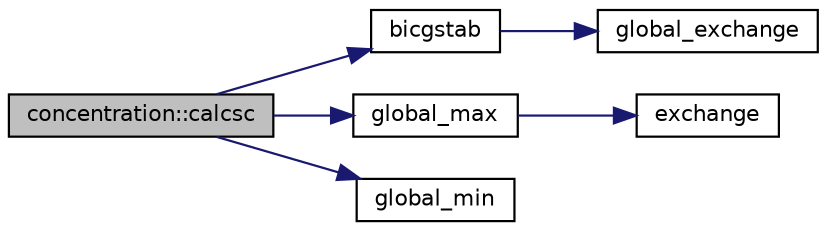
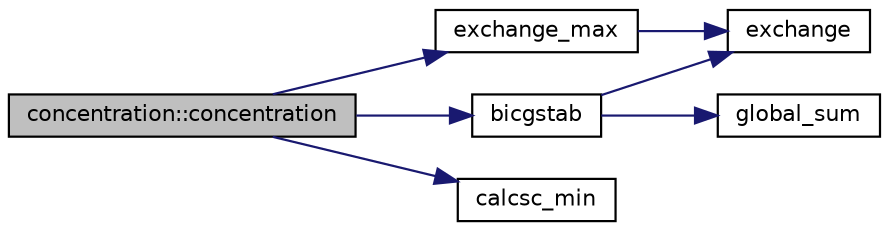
(708, 31) -> (799, 116)
none -> (656, 77)
(141, 116) -> (182, 116)
(436, 116) -> (537, 31)
(436, 200) -> (537, 200)
